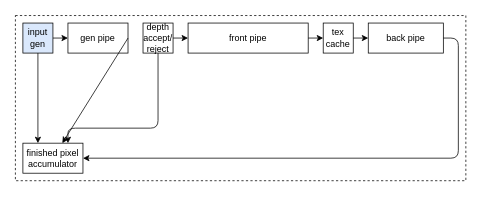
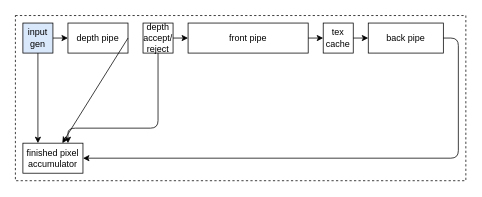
(98, 38) -> (98, 38)
